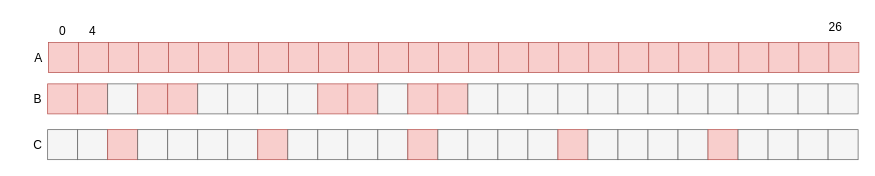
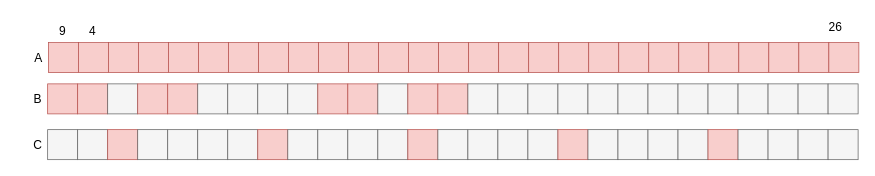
(63, 30) -> (63, 30)
